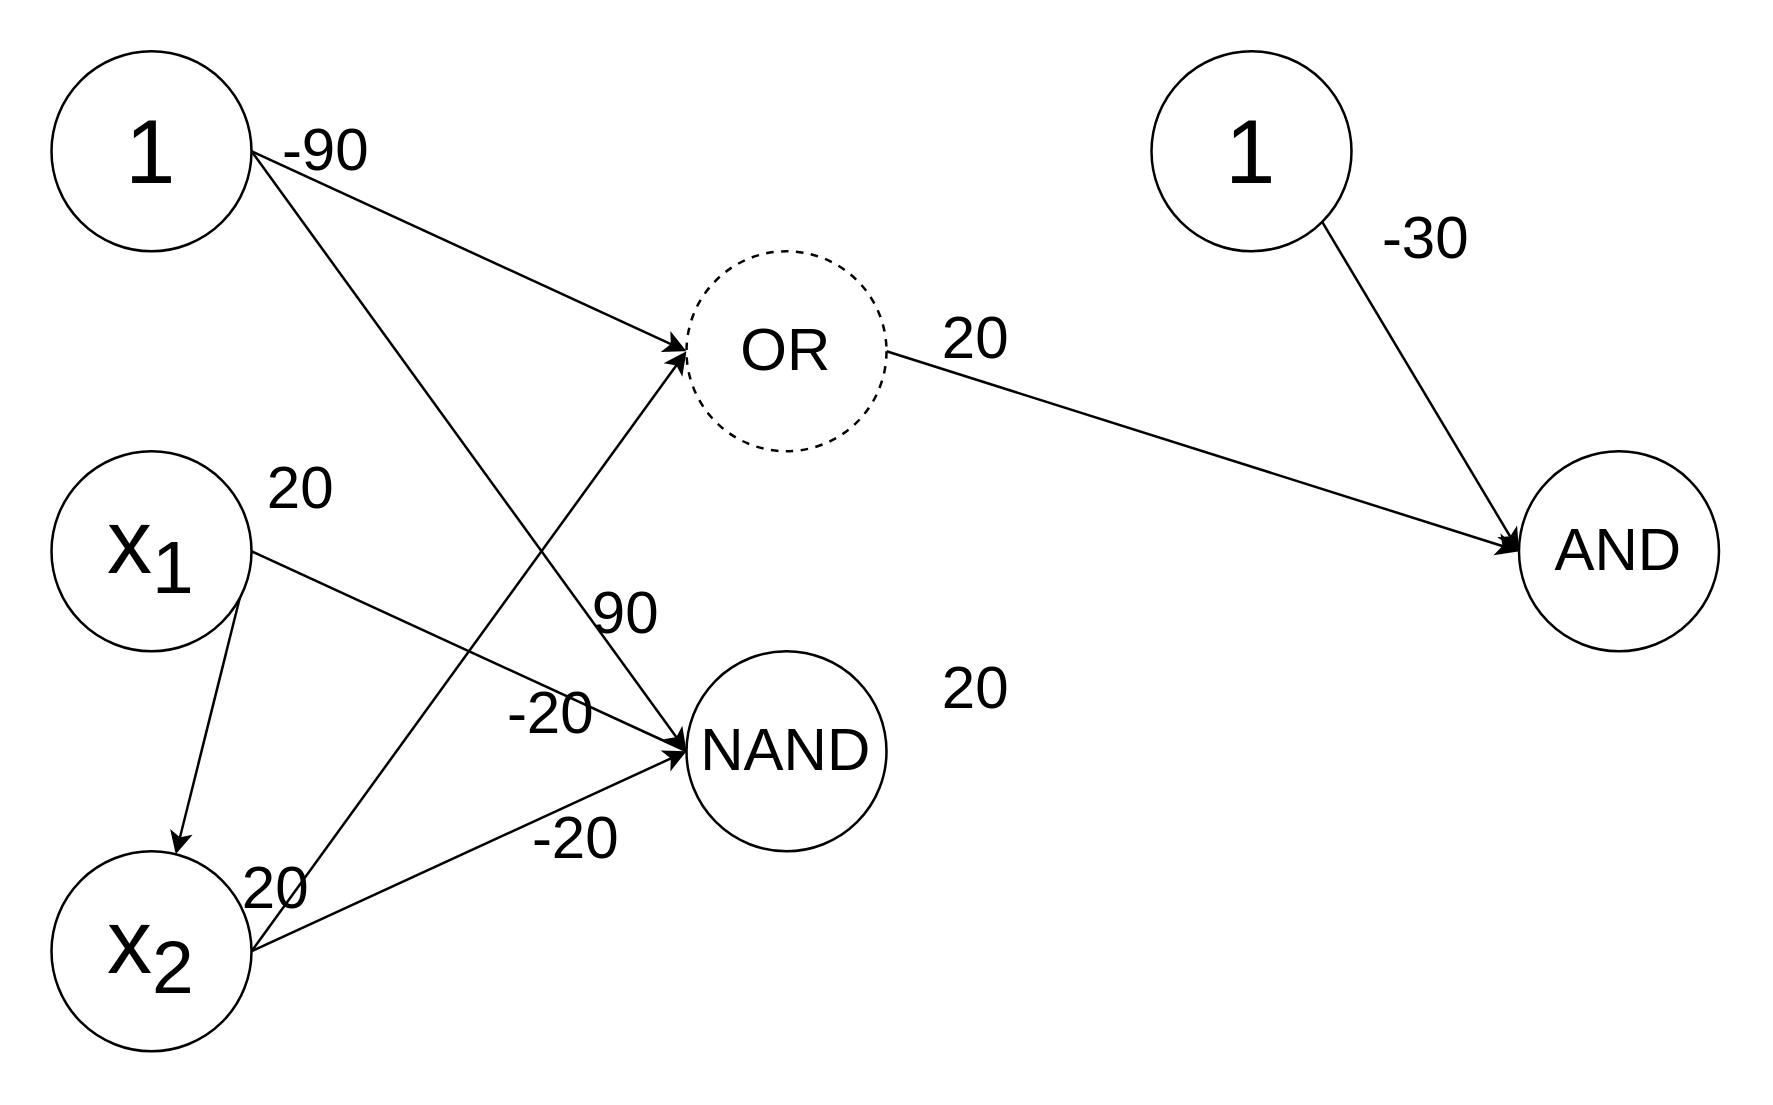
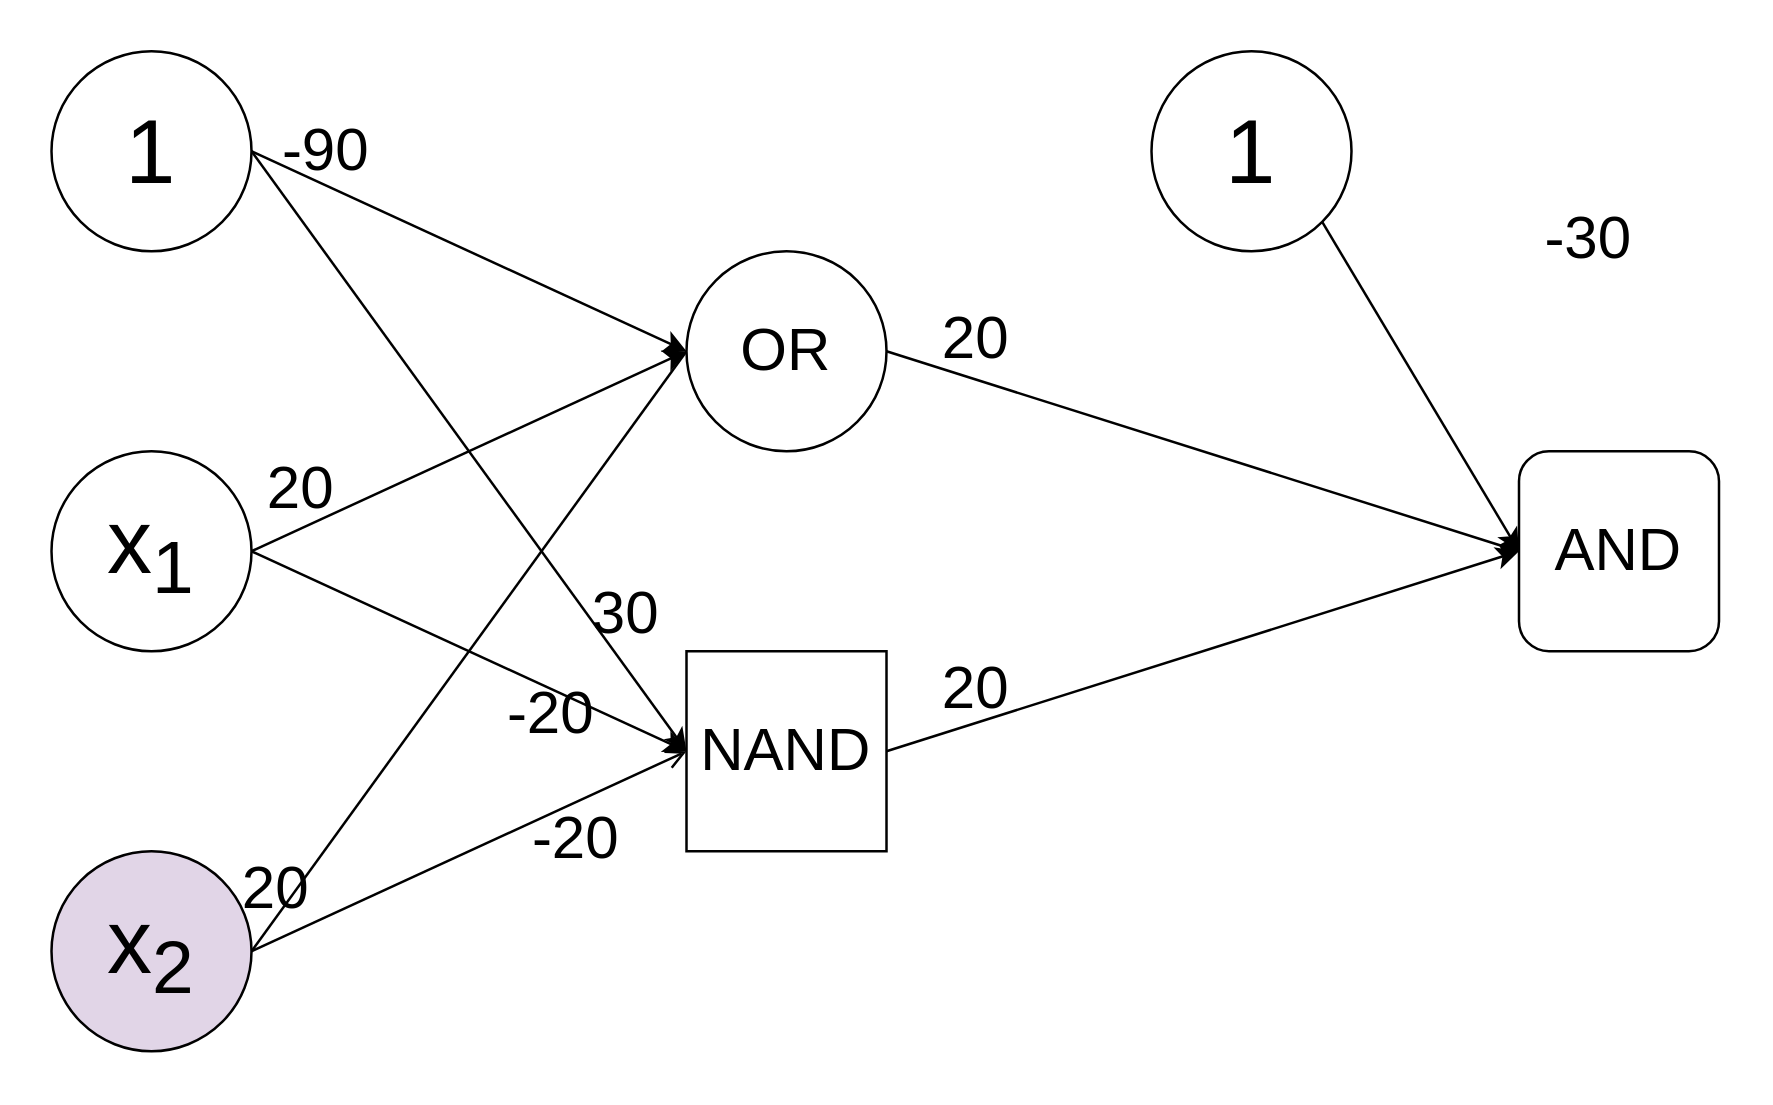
(1426, 239) -> (1589, 239)
(786, 351) -> (786, 351)
(674, 368) -> (679, 362)
(1500, 545) -> (1498, 545)
(1619, 551) -> (1619, 551)
(626, 614) -> (626, 614)
none -> (1194, 654)
(209, 718) -> (358, 502)
(675, 746) -> (669, 743)
(786, 751) -> (786, 751)
(670, 759) -> (675, 757)
(151, 951) -> (151, 951)
